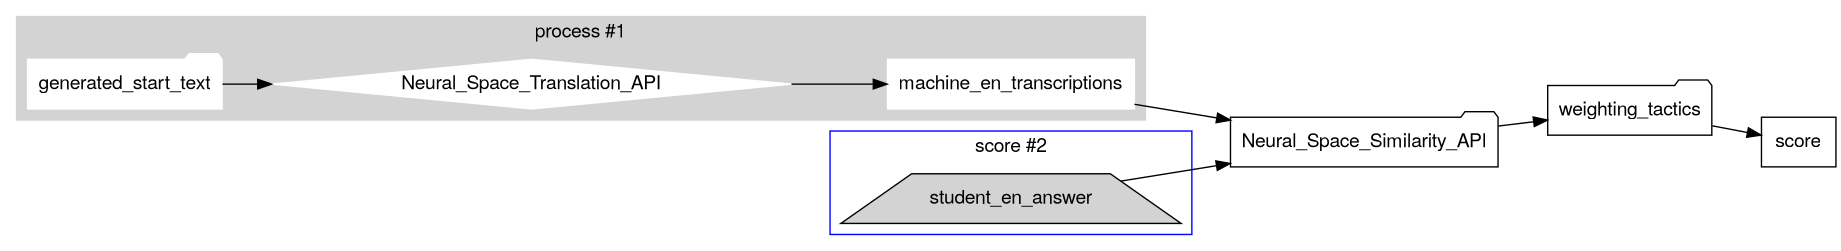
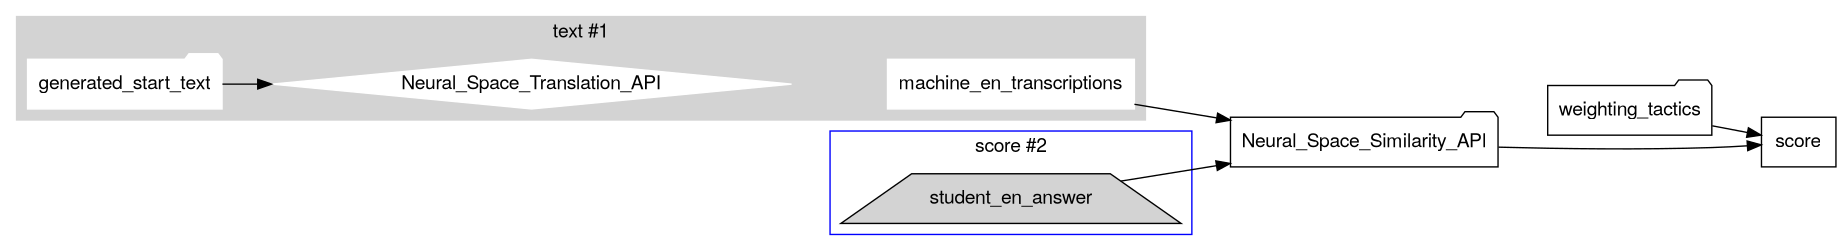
(581, 32) -> (581, 32)
(832, 84) -> none
(1516, 124) -> (1623, 149)
